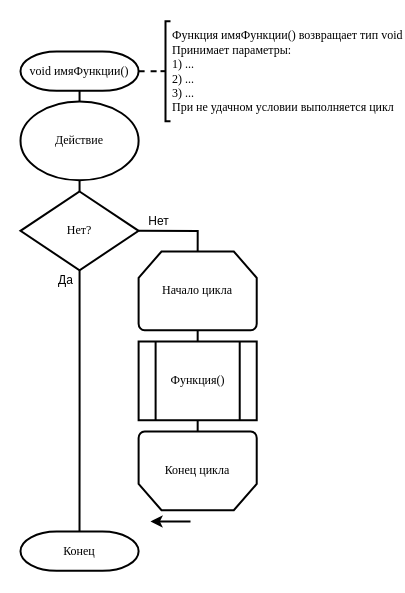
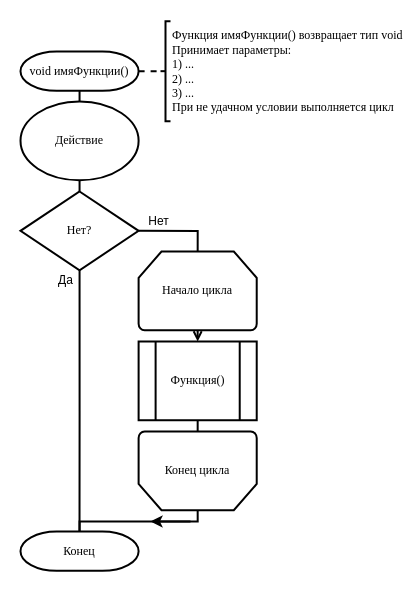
(198, 334) -> (198, 334)
none -> (117, 522)
